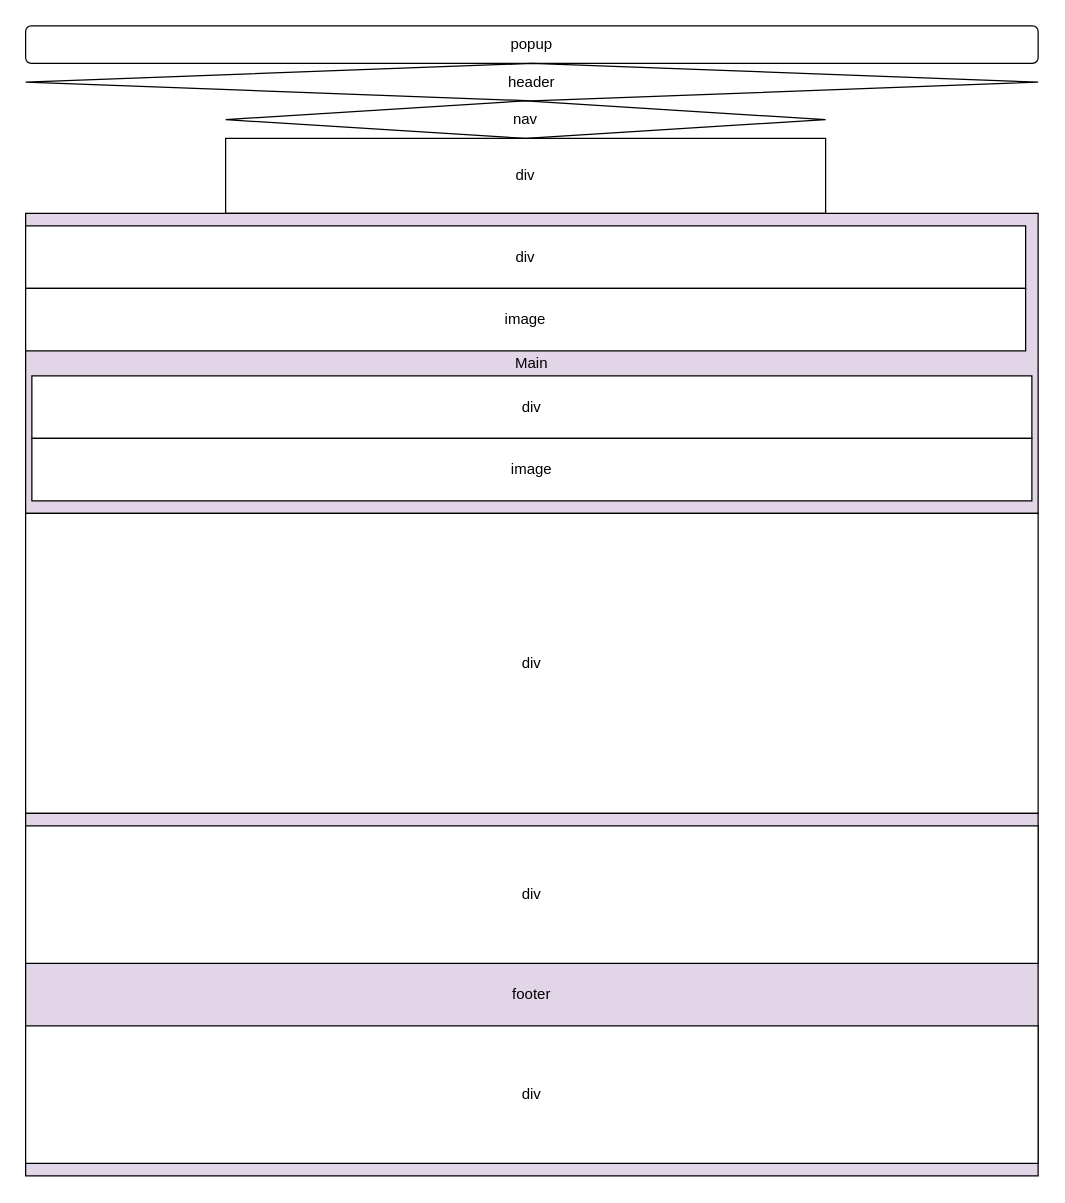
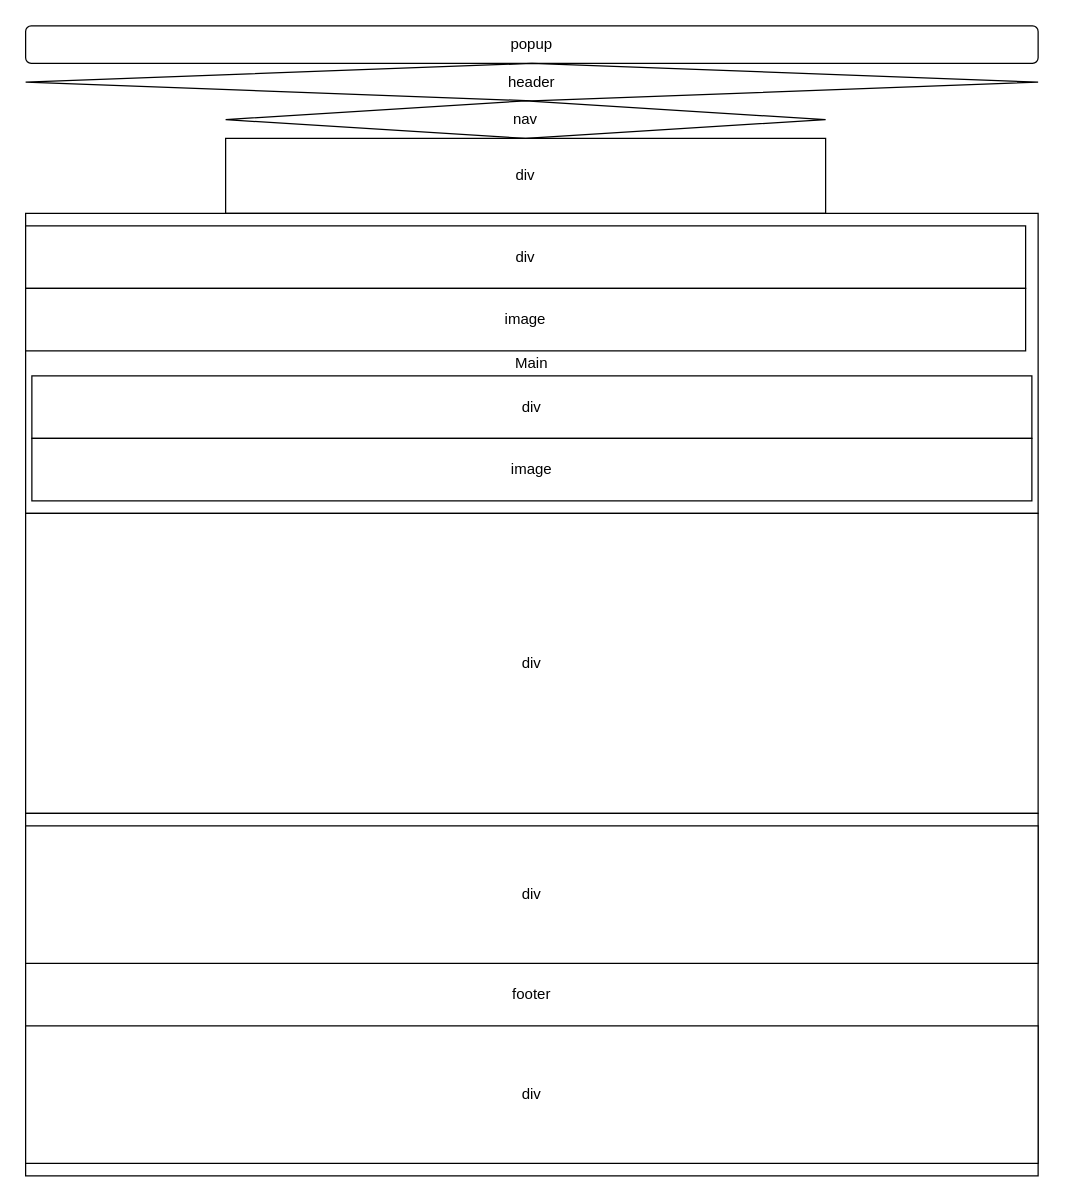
(532, 363) -> (532, 363)
(532, 994) -> (532, 994)
